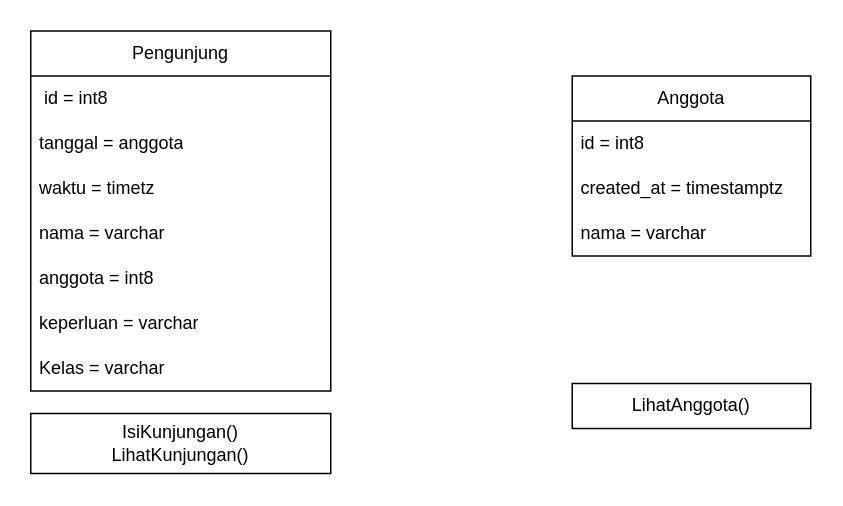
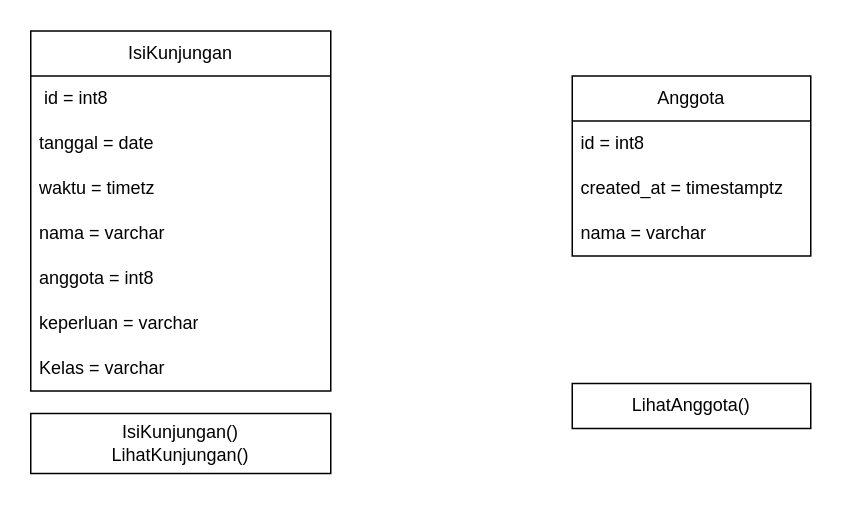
(181, 53) -> (181, 53)
(118, 143) -> (103, 143)
